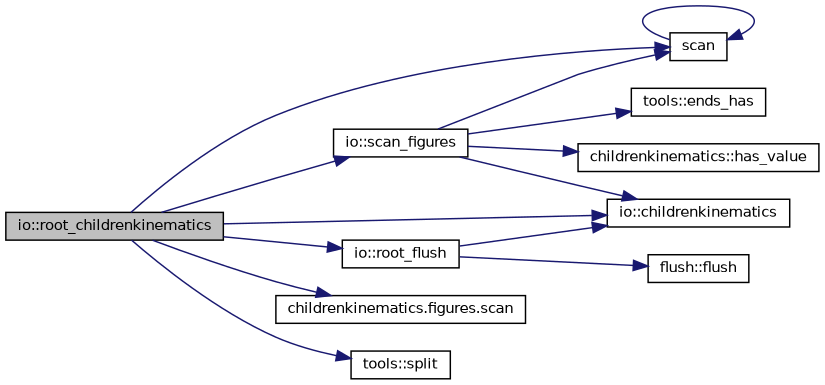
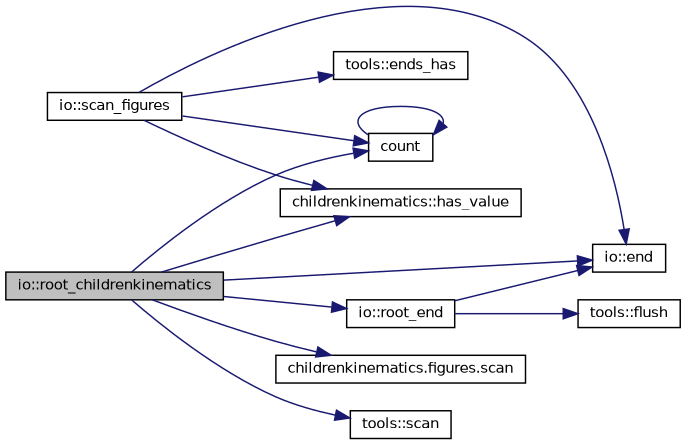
(698, 47) -> (401, 147)
(248, 186) -> (248, 246)
(698, 213) -> (629, 258)
(401, 254) -> (401, 314)
(698, 269) -> (629, 314)
(401, 365) -> (401, 425)
